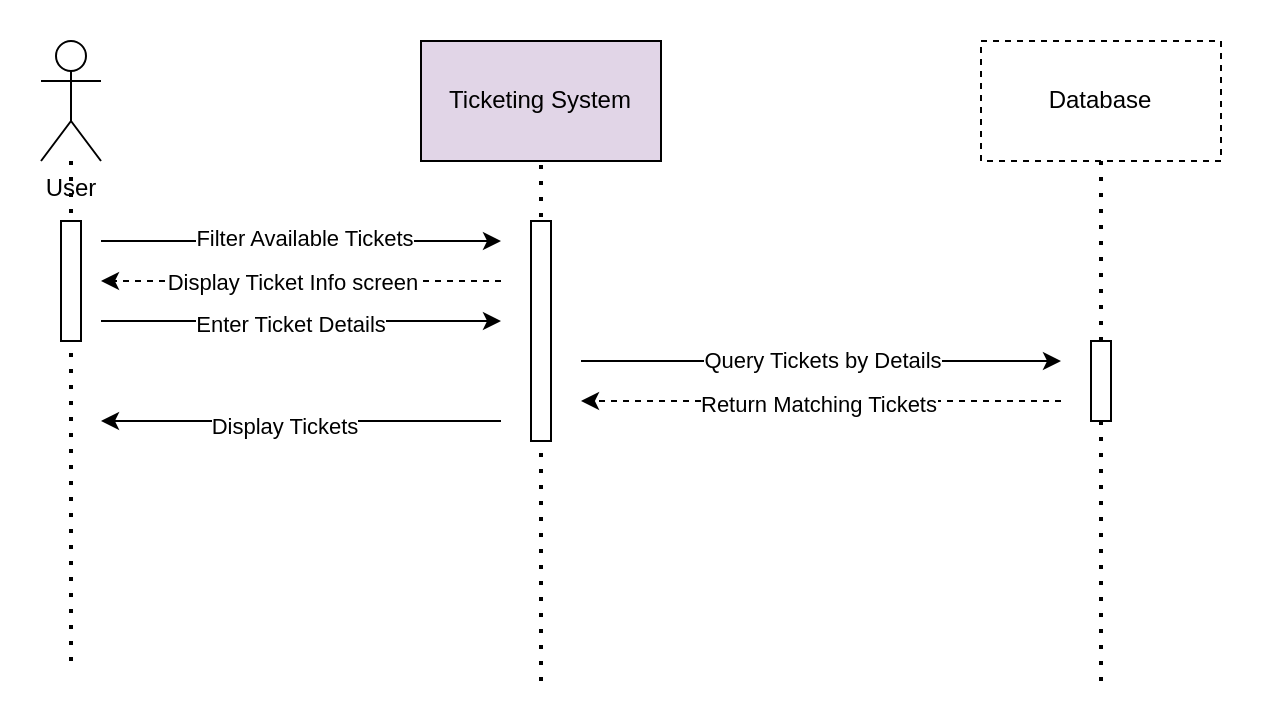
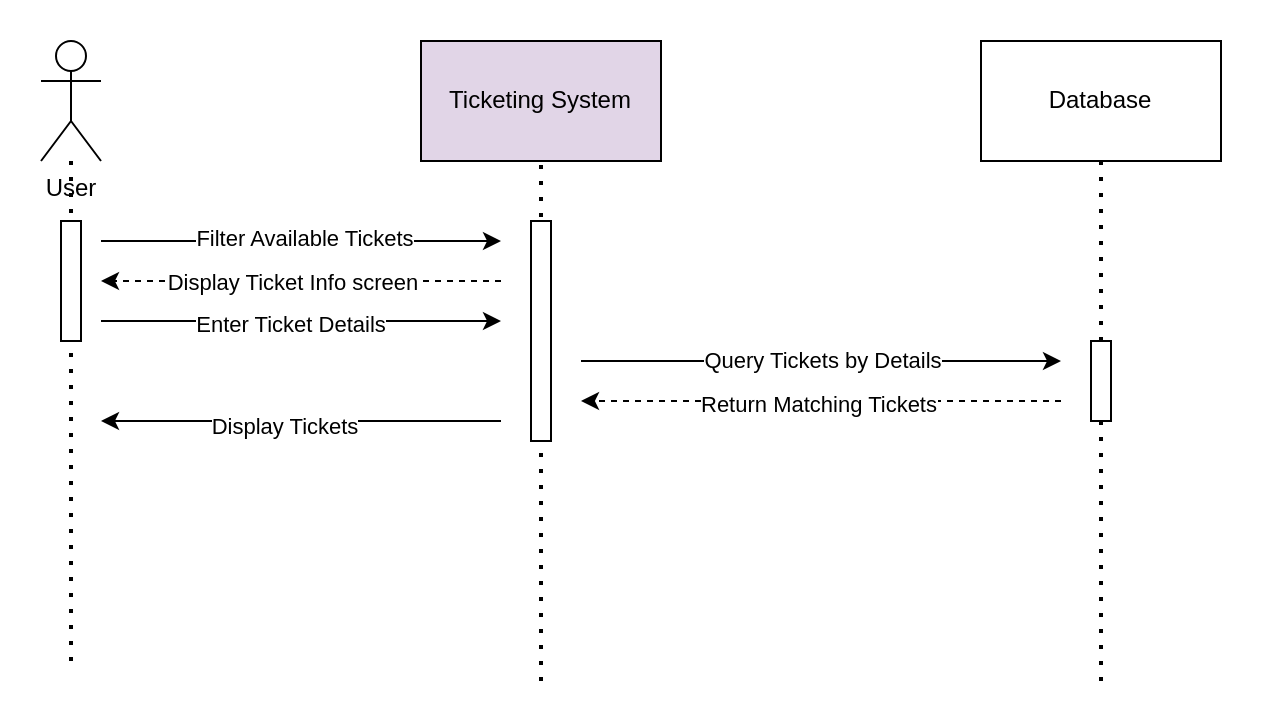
(1101, 101) -> (1101, 101)
